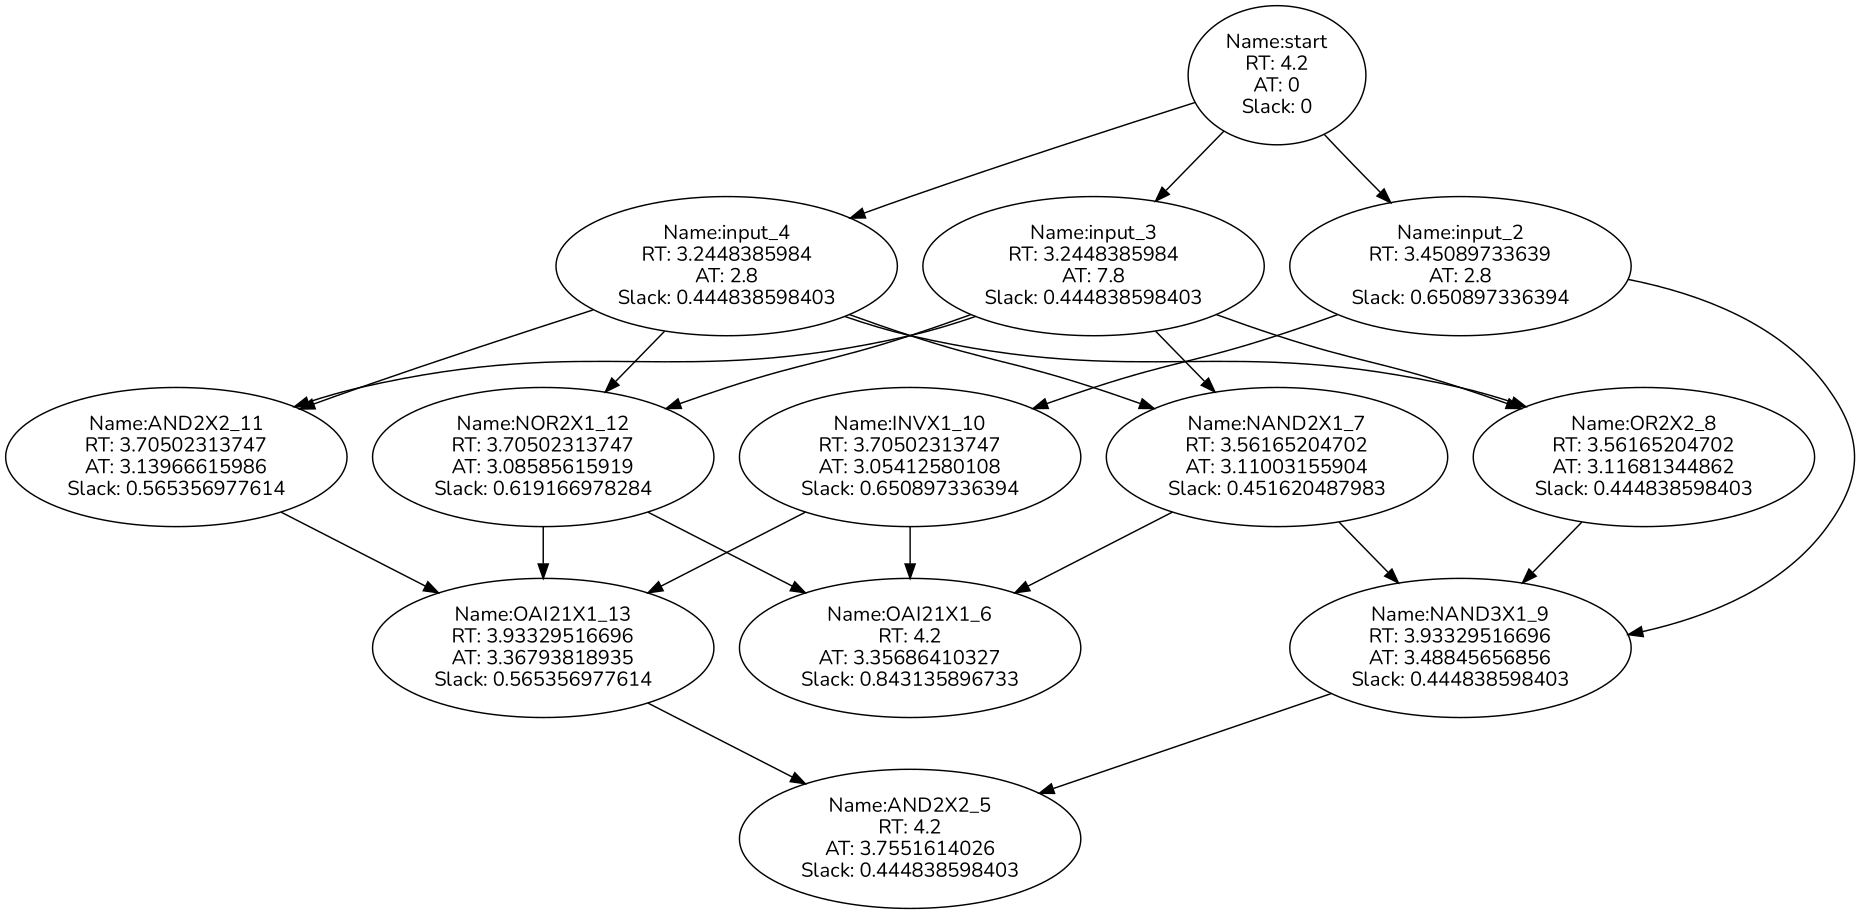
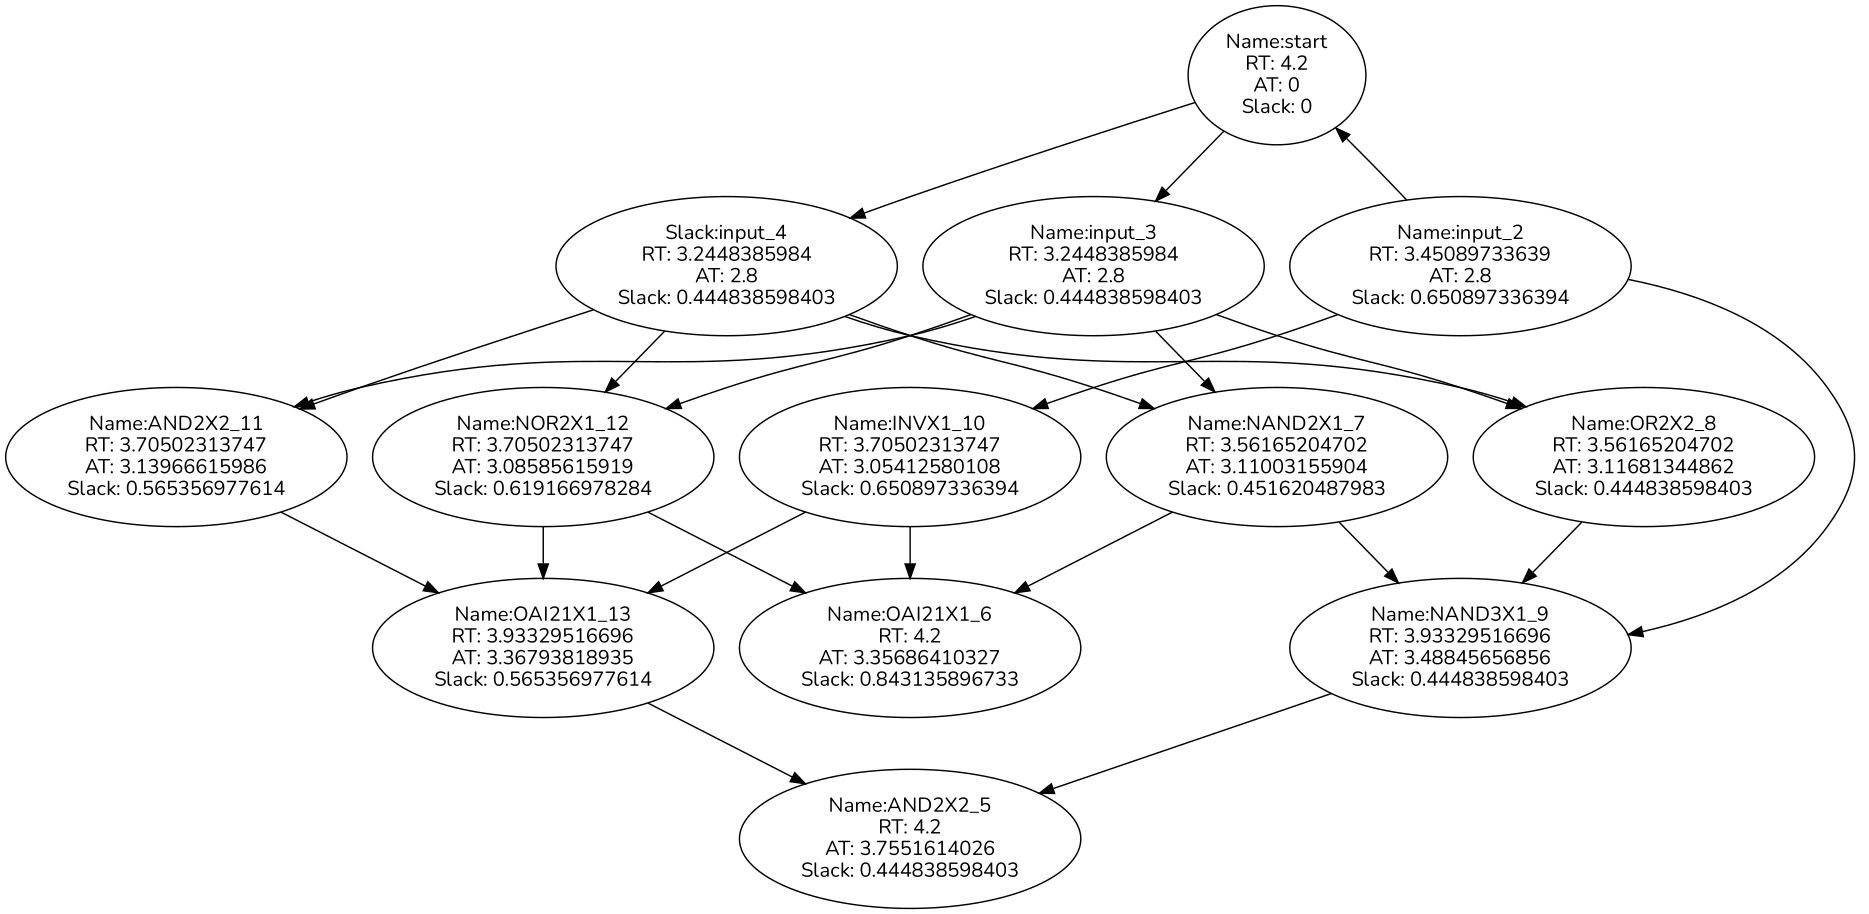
(1352, 164) -> (1377, 169)
(727, 266) -> (727, 266)
(1094, 266) -> (1094, 266)
